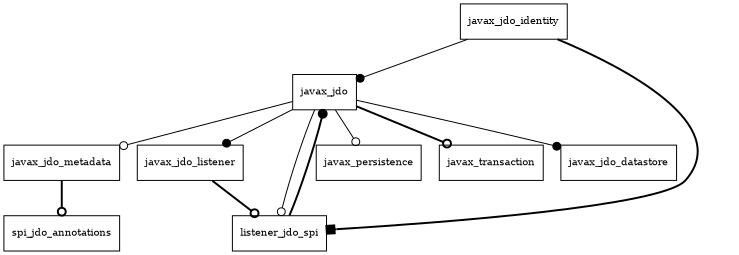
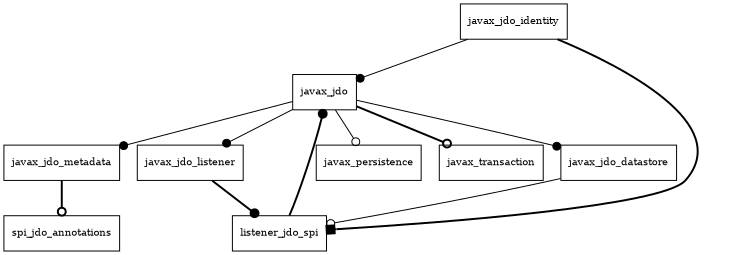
(210, 123) -> (210, 123)
(297, 158) -> (448, 202)
(232, 196) -> (232, 196)
